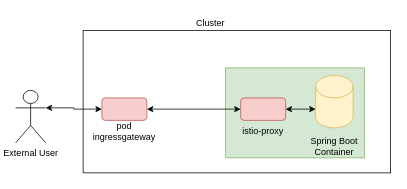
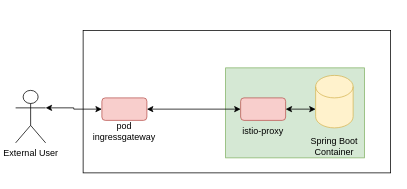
(210, 23) -> none
